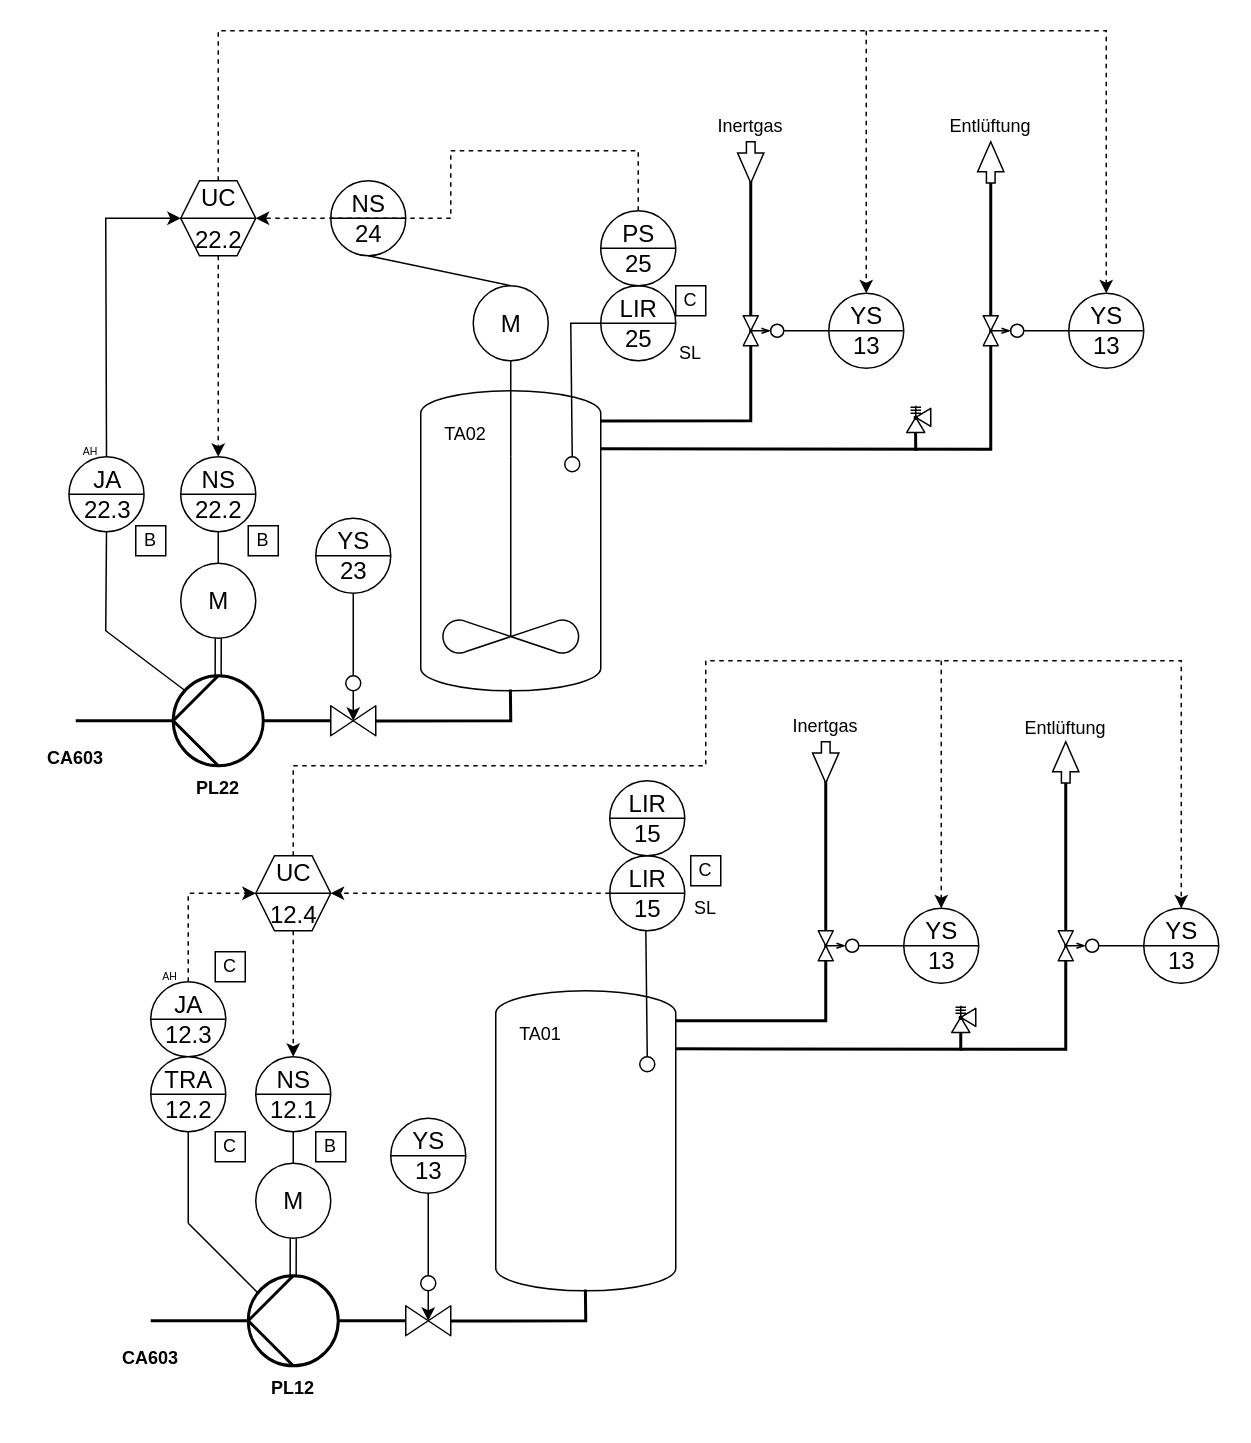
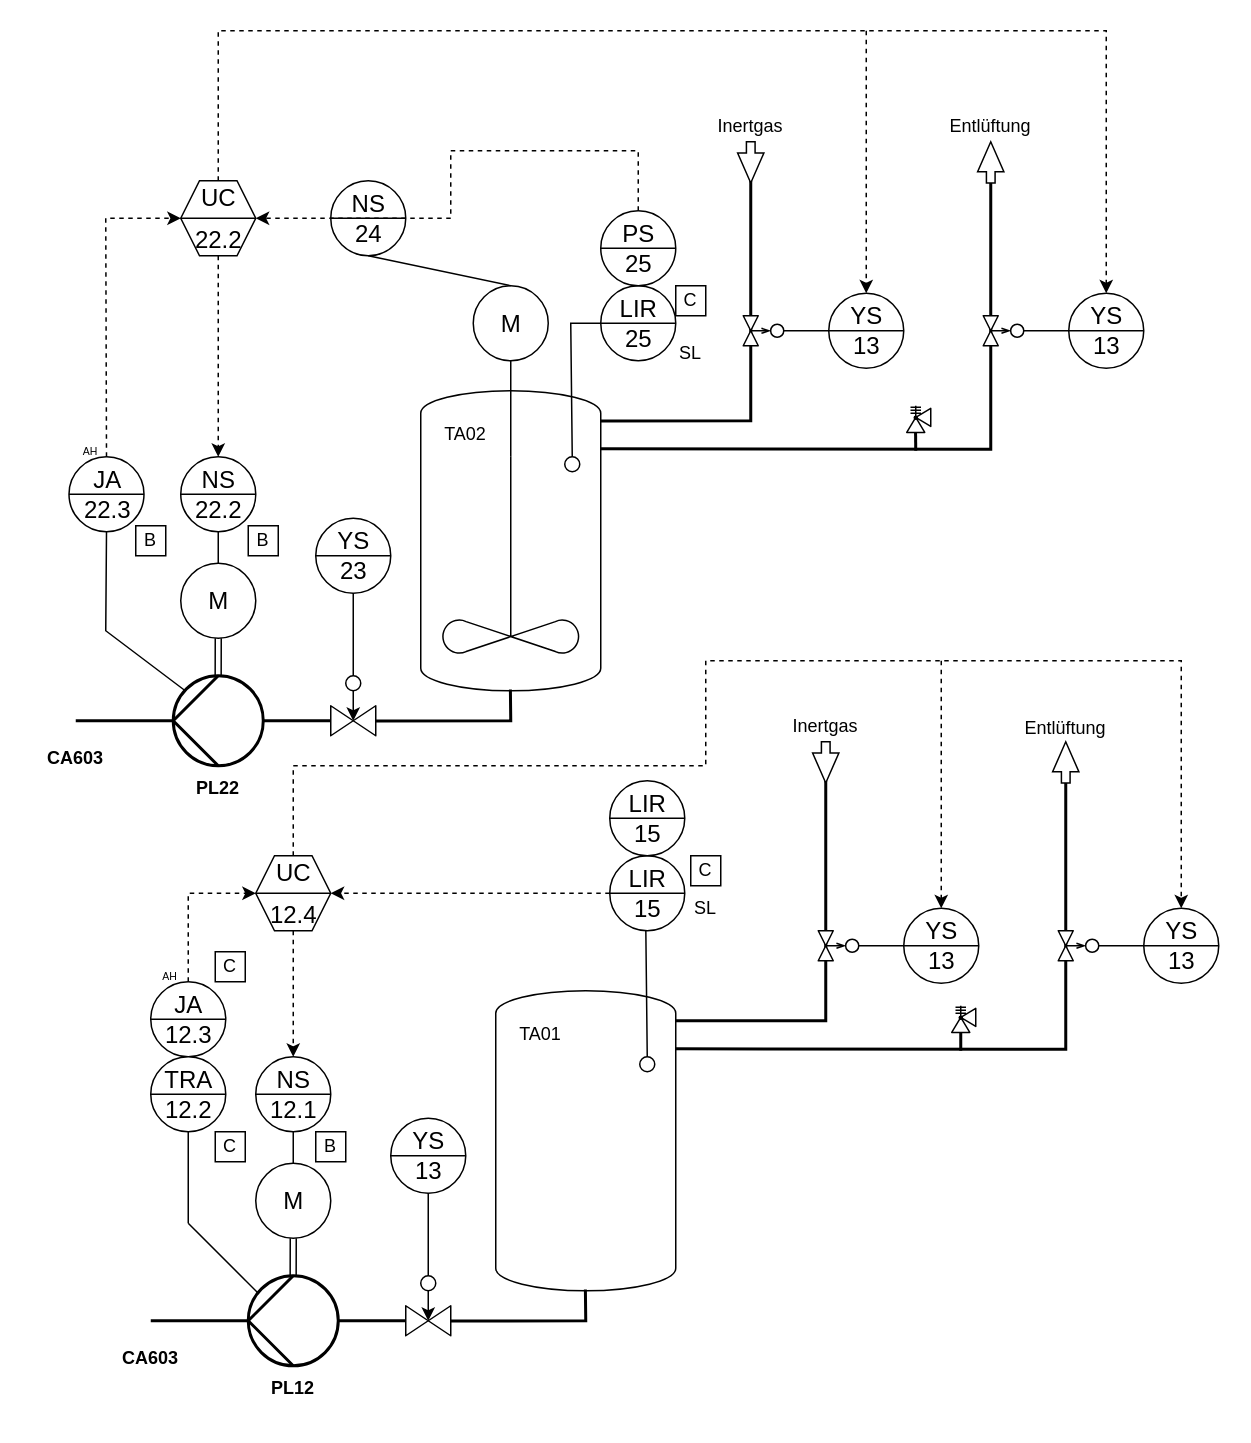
(106, 303) -> (106, 303)
